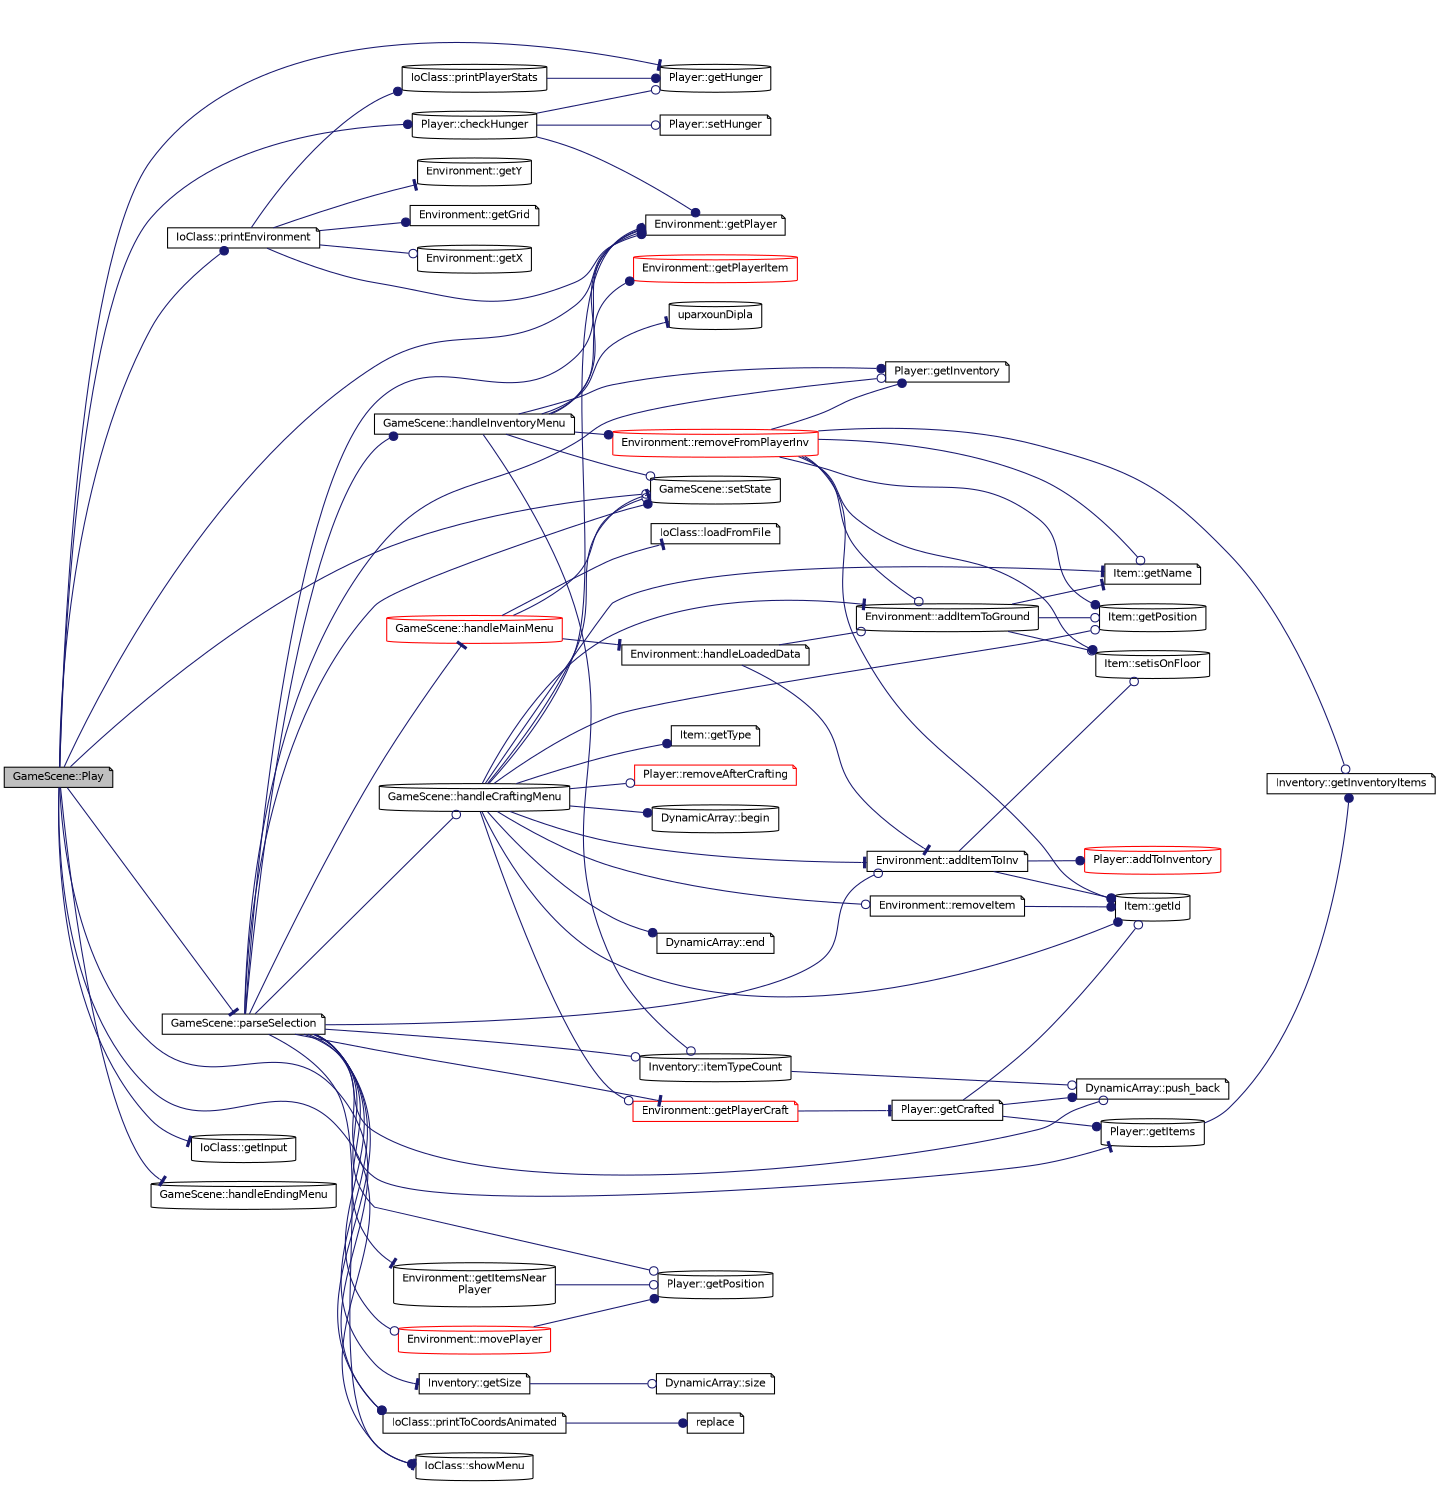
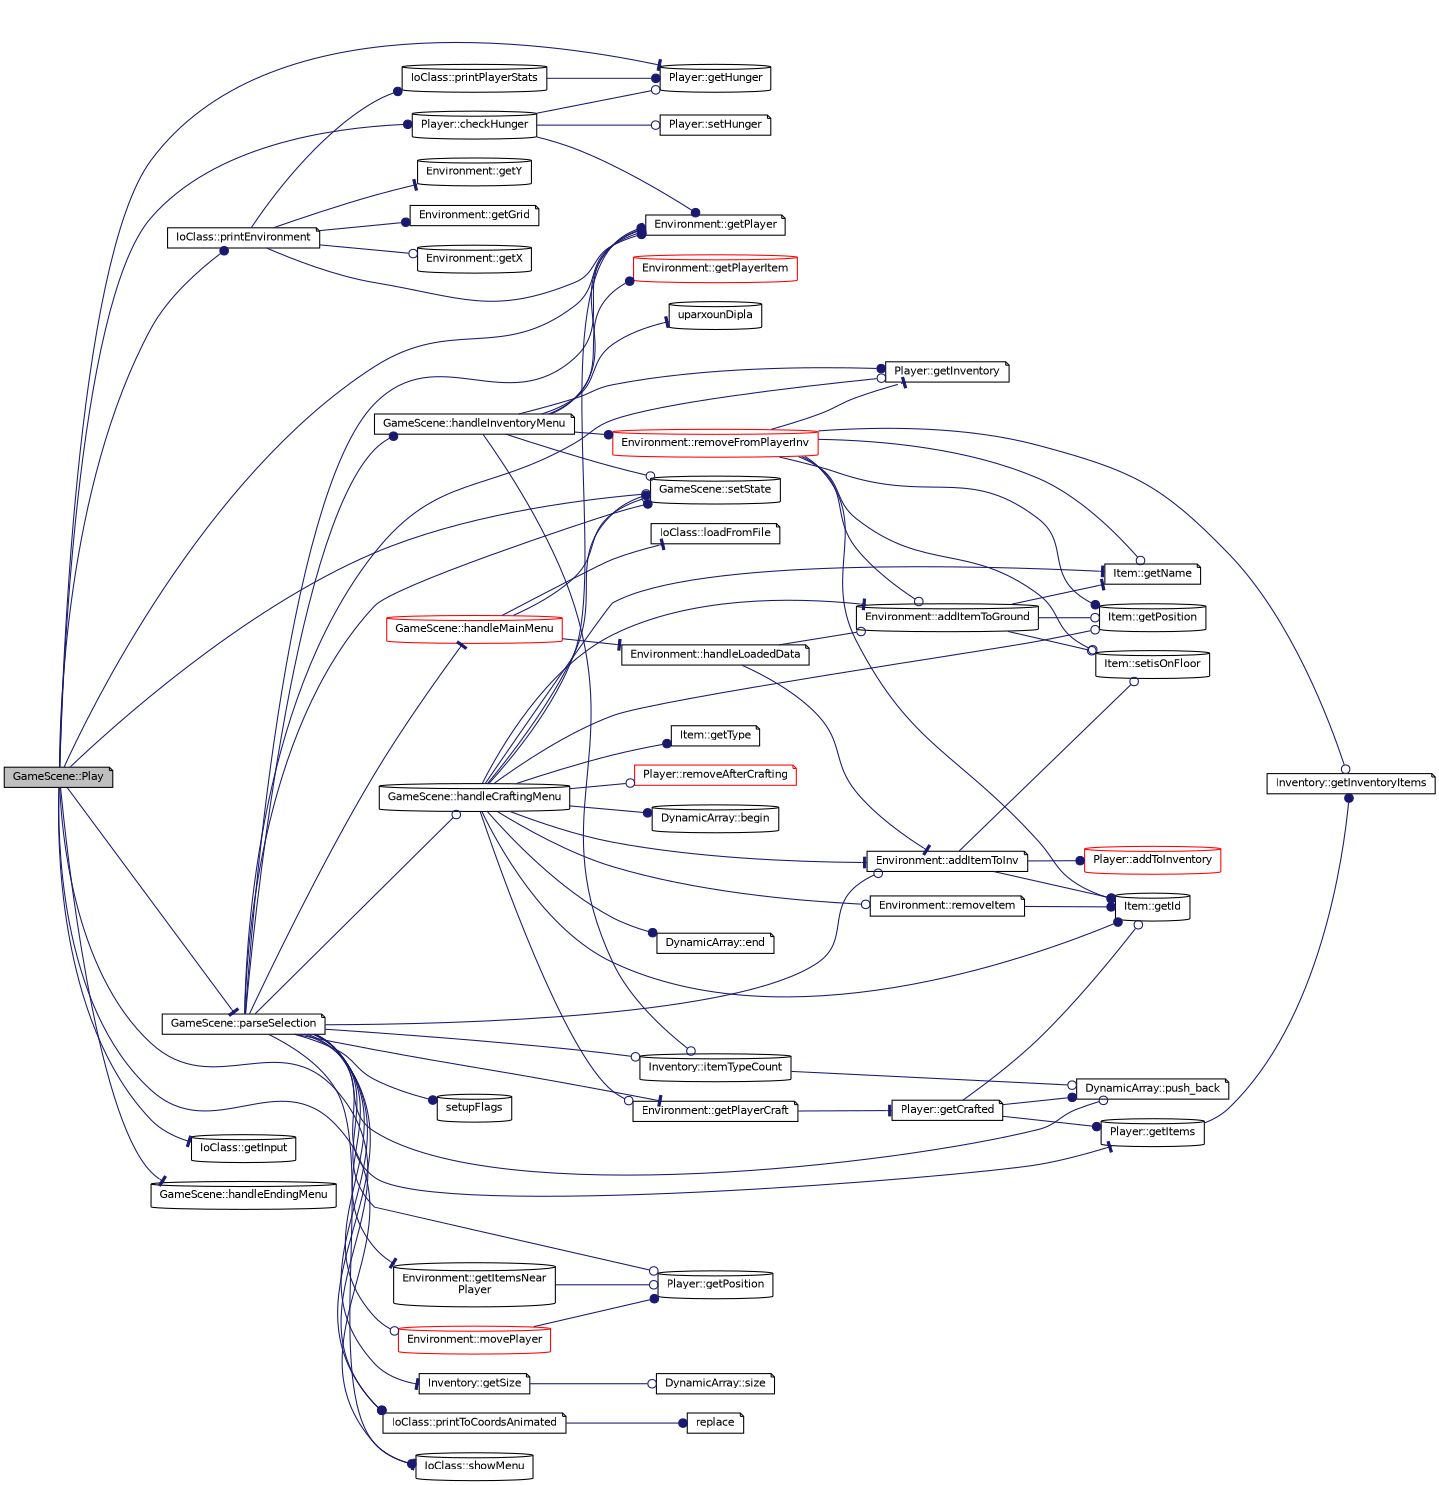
(835, 407) -> (835, 407)
(941, 556) -> (941, 556)
(579, 641) -> (579, 641)
none -> (474, 1108)
(715, 1111) -> (715, 1111)
